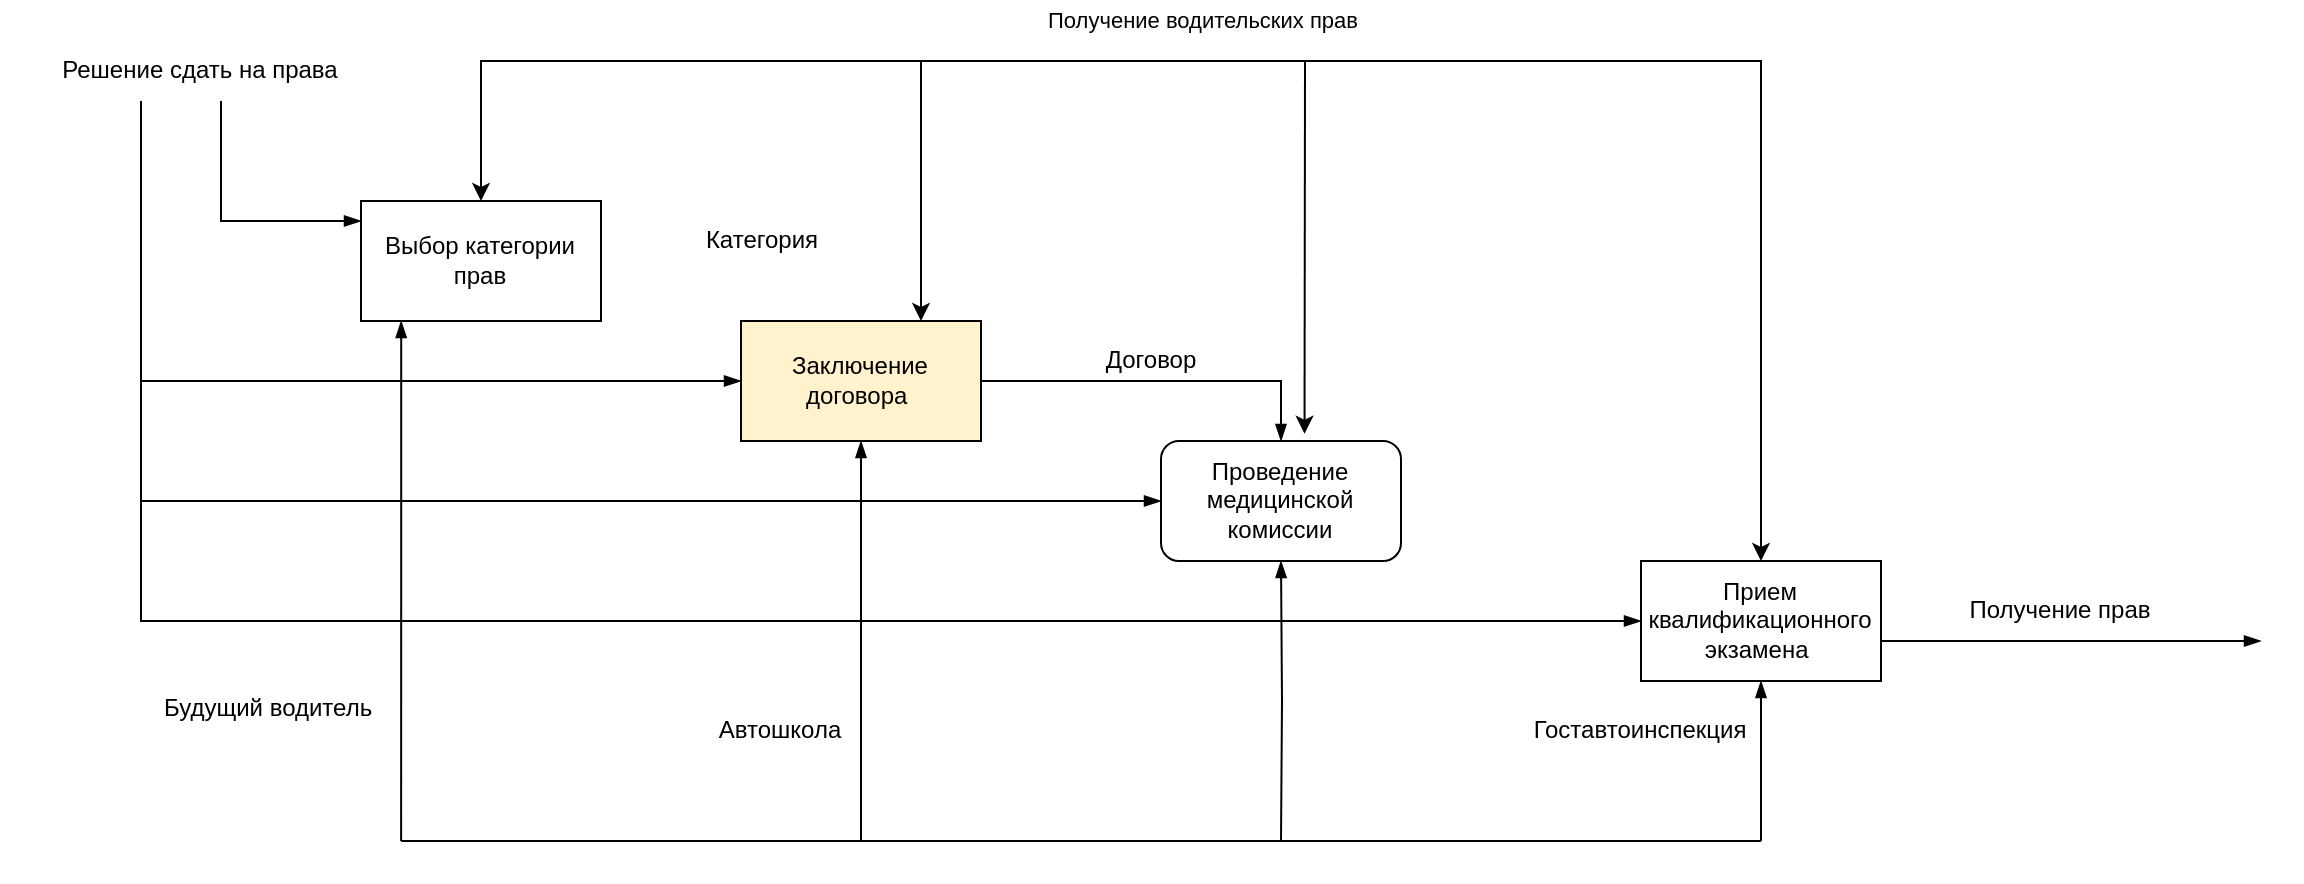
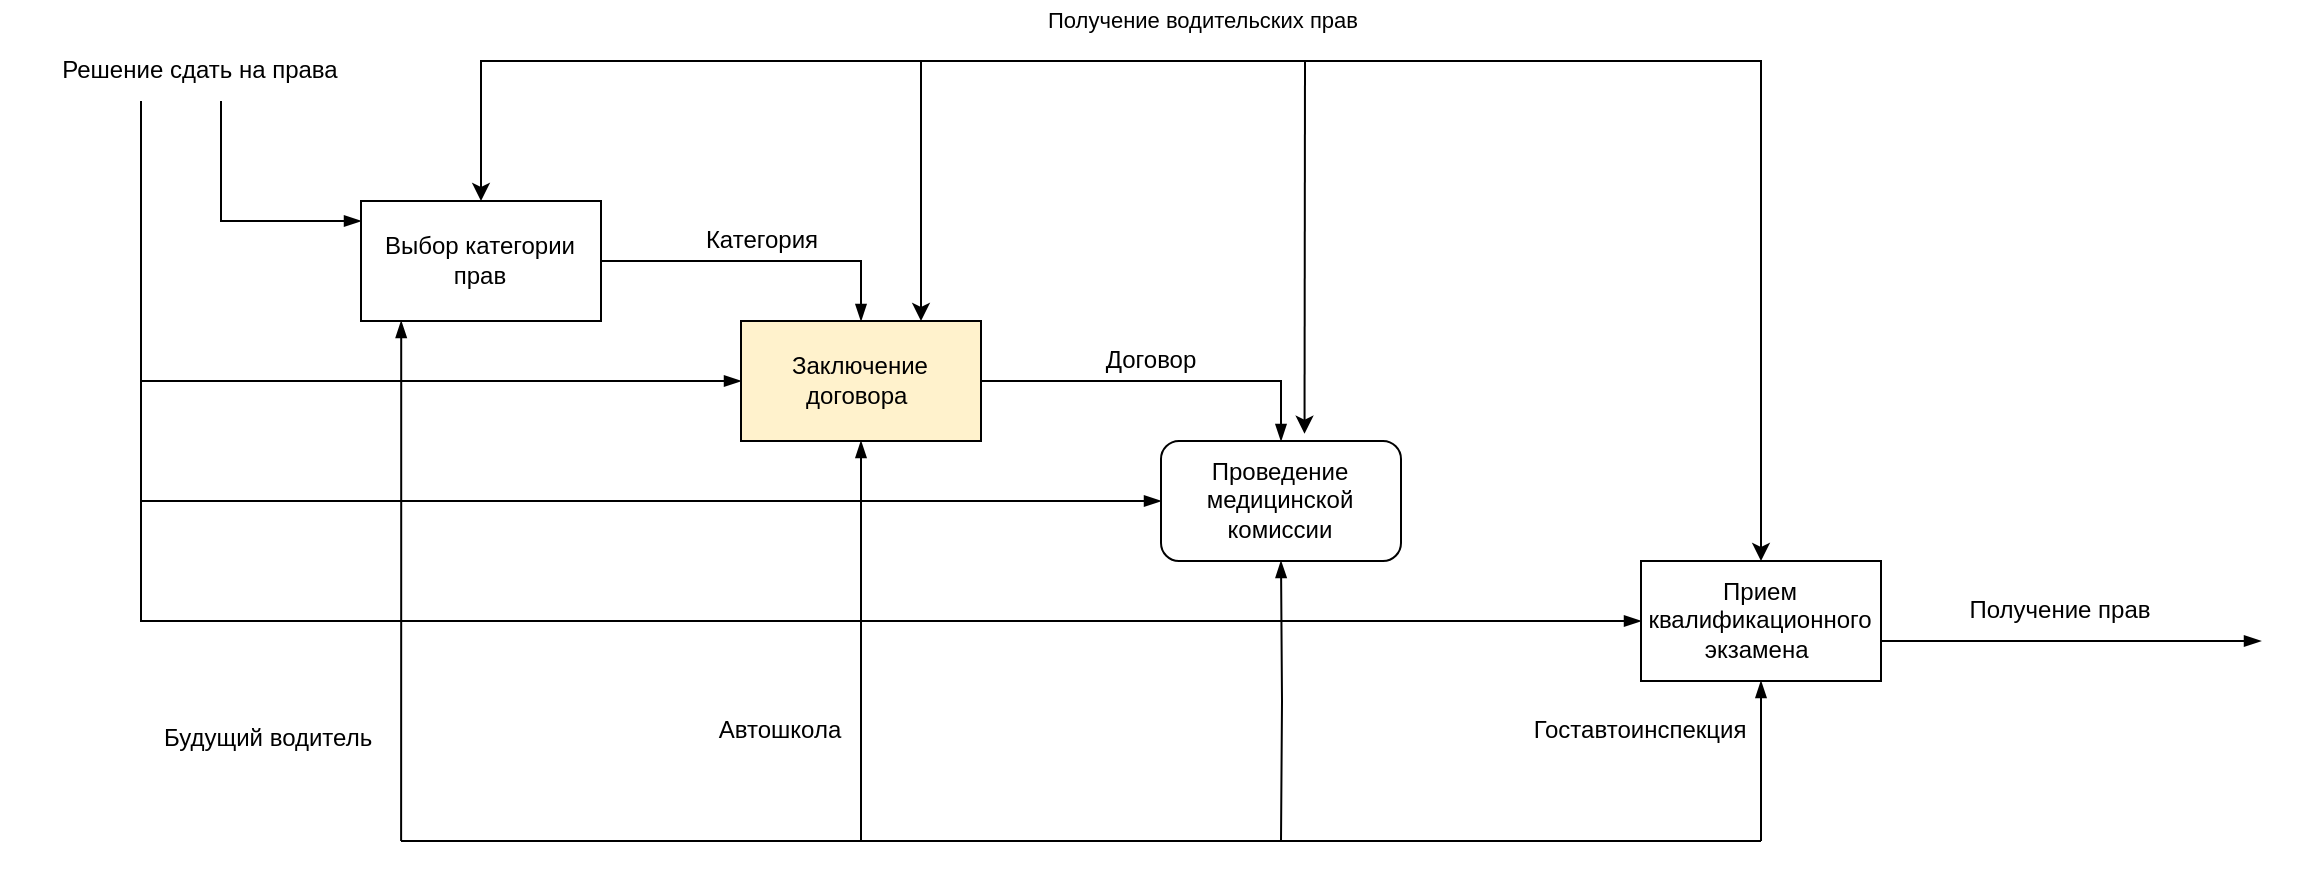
none -> (752, 261)
(271, 706) -> (271, 736)
